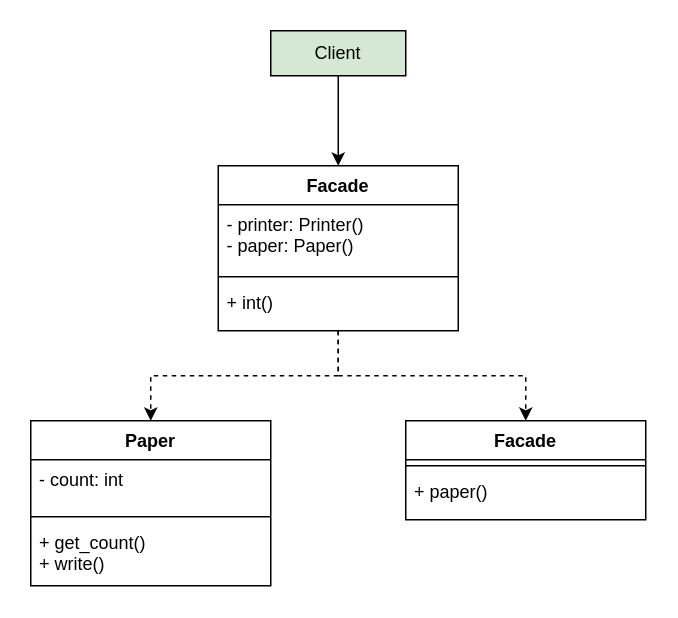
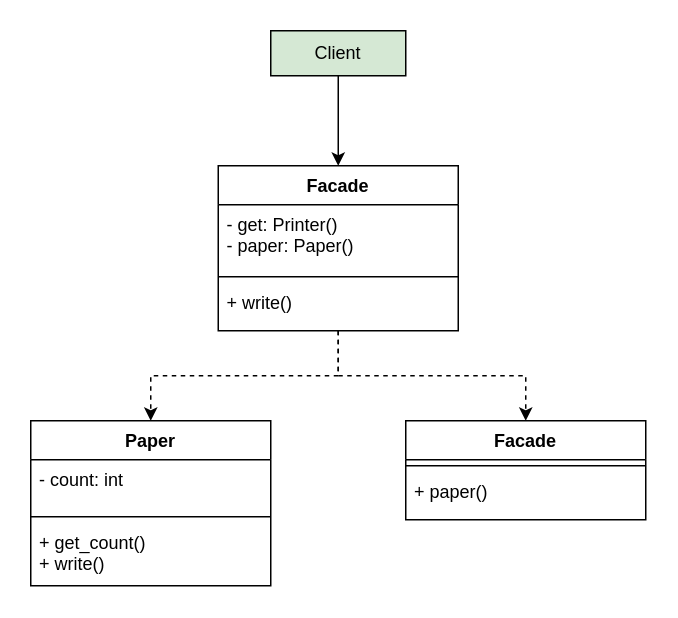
(316, 225) -> (298, 225)
(257, 303) -> (267, 303)
